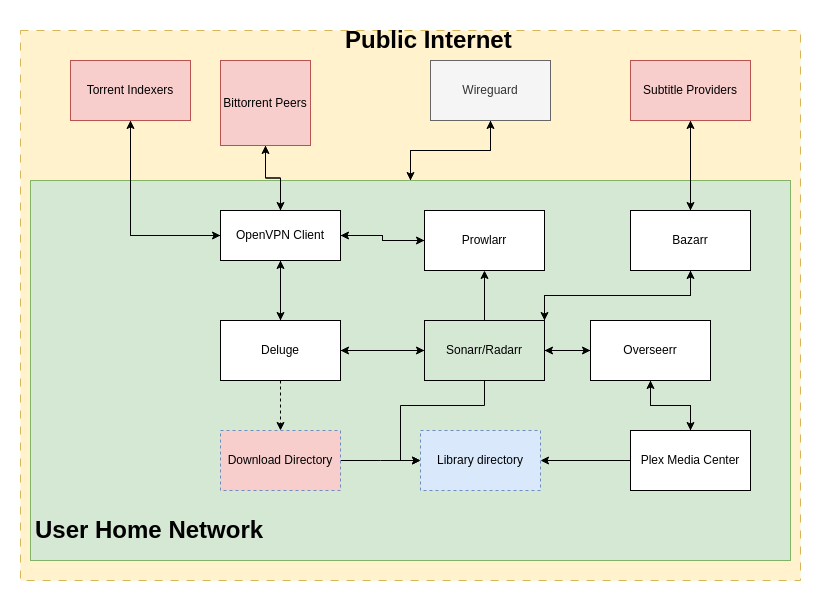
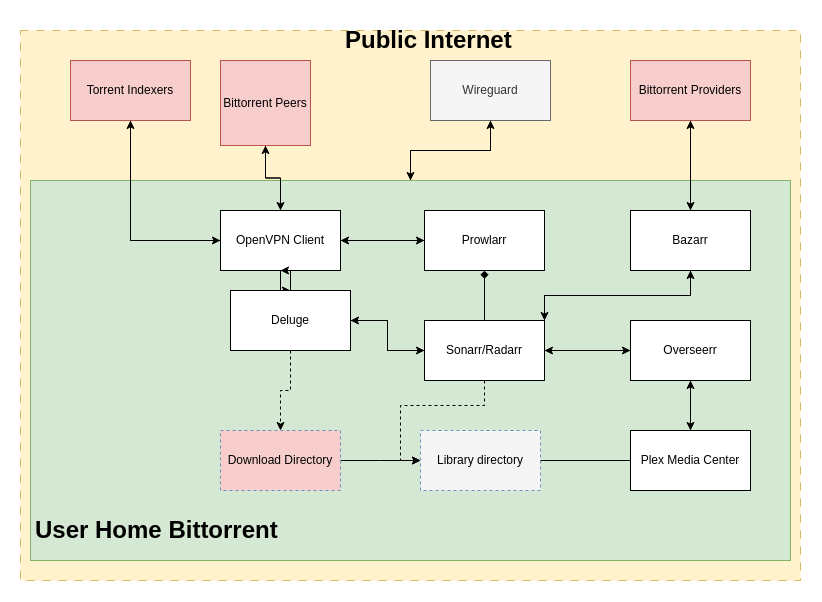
(691, 91) -> (691, 91)
(281, 236) -> (281, 241)
(485, 278) -> (485, 279)
(281, 351) -> (291, 321)
(485, 351) -> (485, 351)
(651, 351) -> (691, 351)
(429, 406) -> (429, 406)
(481, 461) -> (481, 461)
(548, 461) -> (546, 461)
(90, 508) -> (98, 508)
